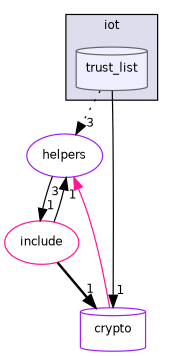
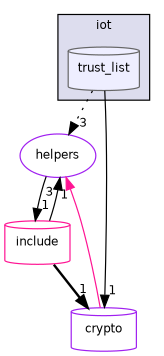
(42, 243) -> (37, 243)
